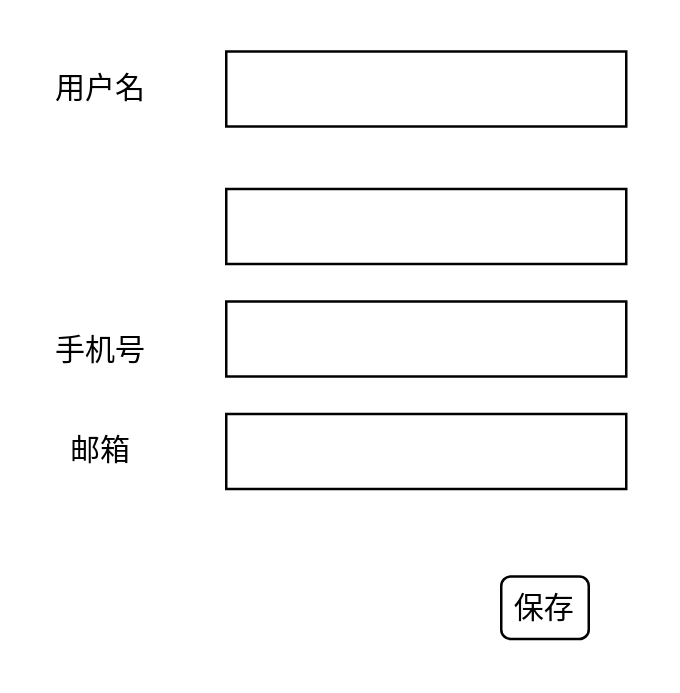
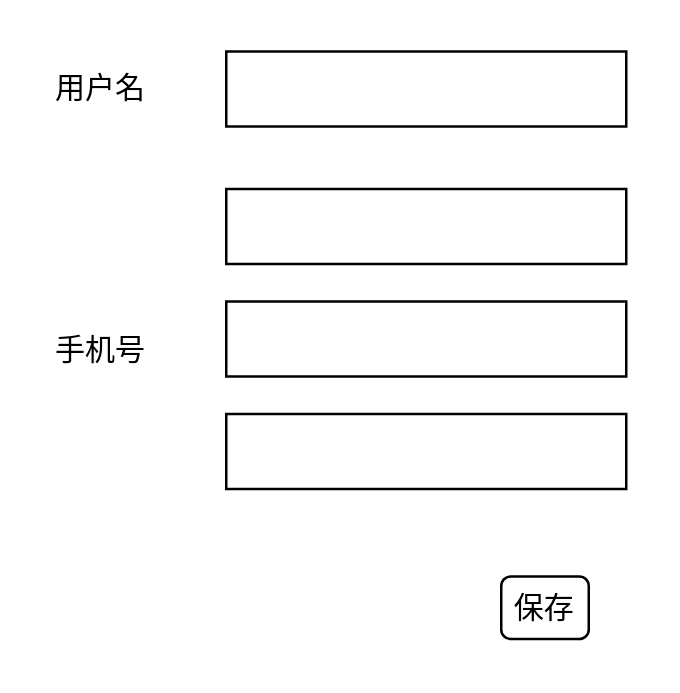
(101, 451) -> none
